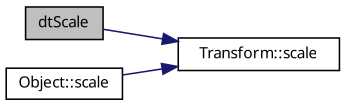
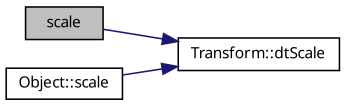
(64, 23) -> (64, 23)
(259, 54) -> (259, 54)
